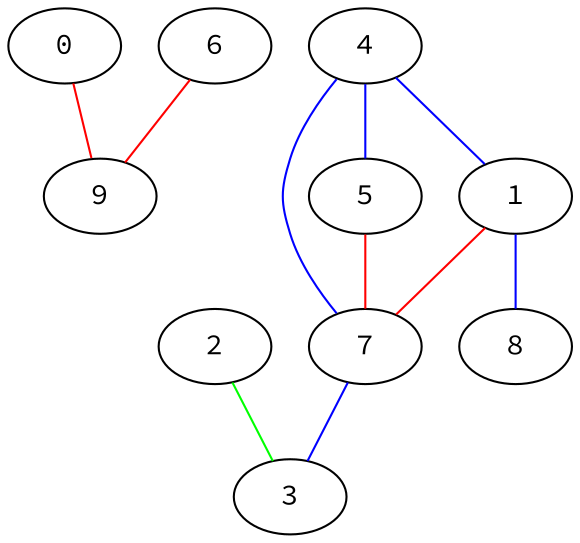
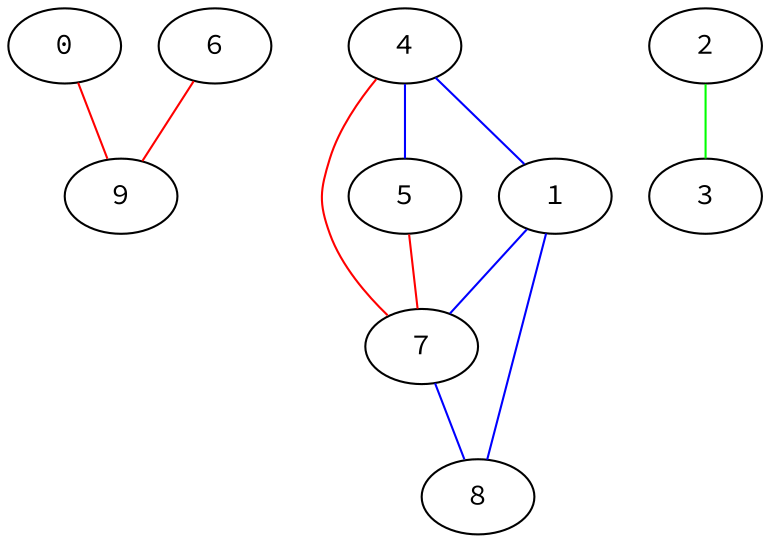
(283, 196) -> (322, 200)
(441, 271) -> (488, 271)
(328, 422) -> (450, 421)
